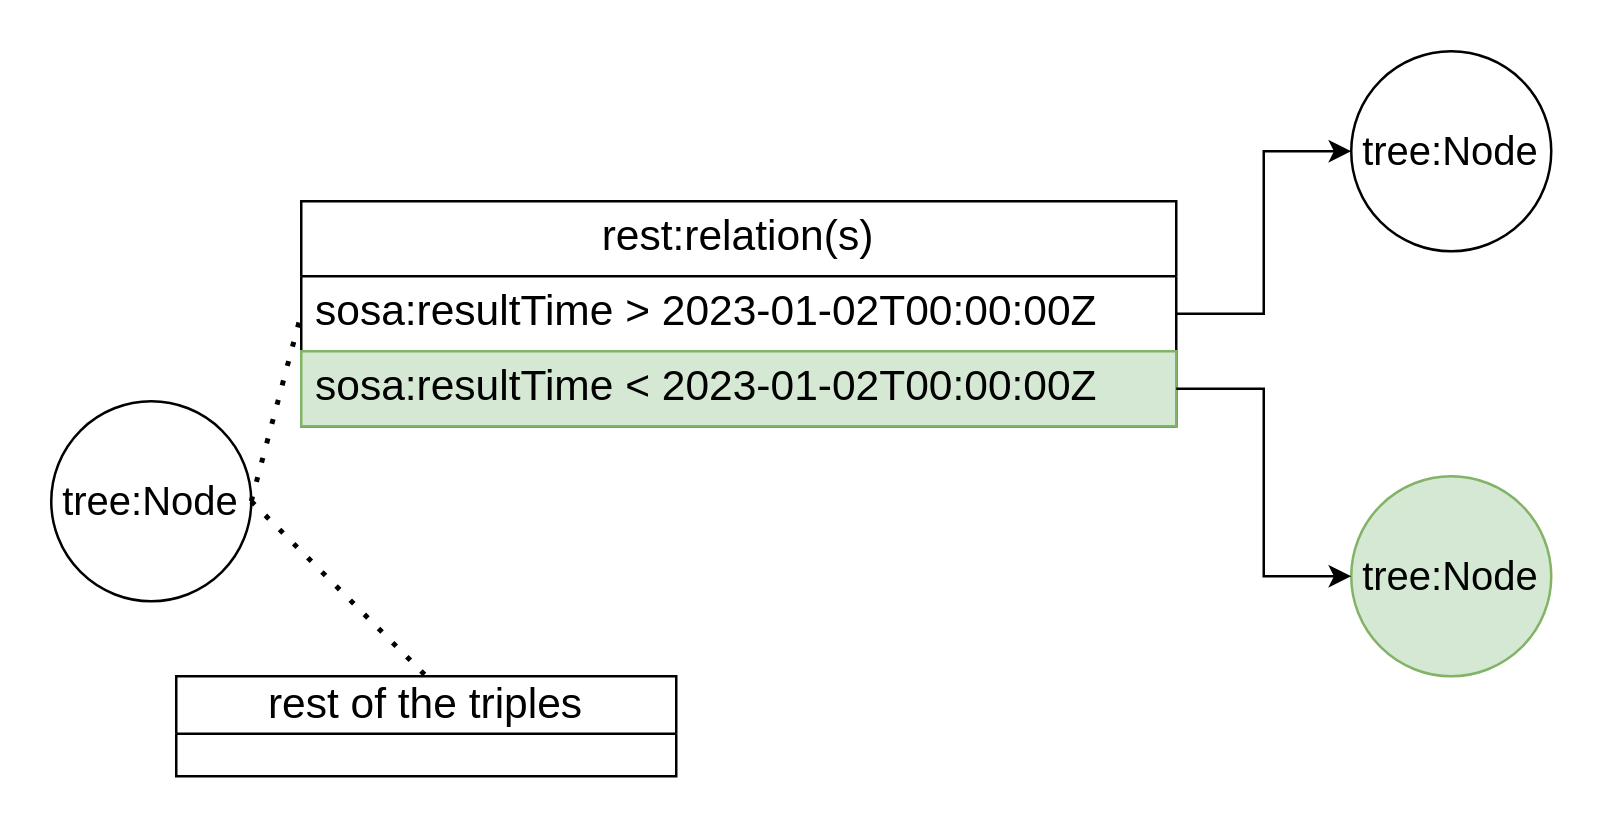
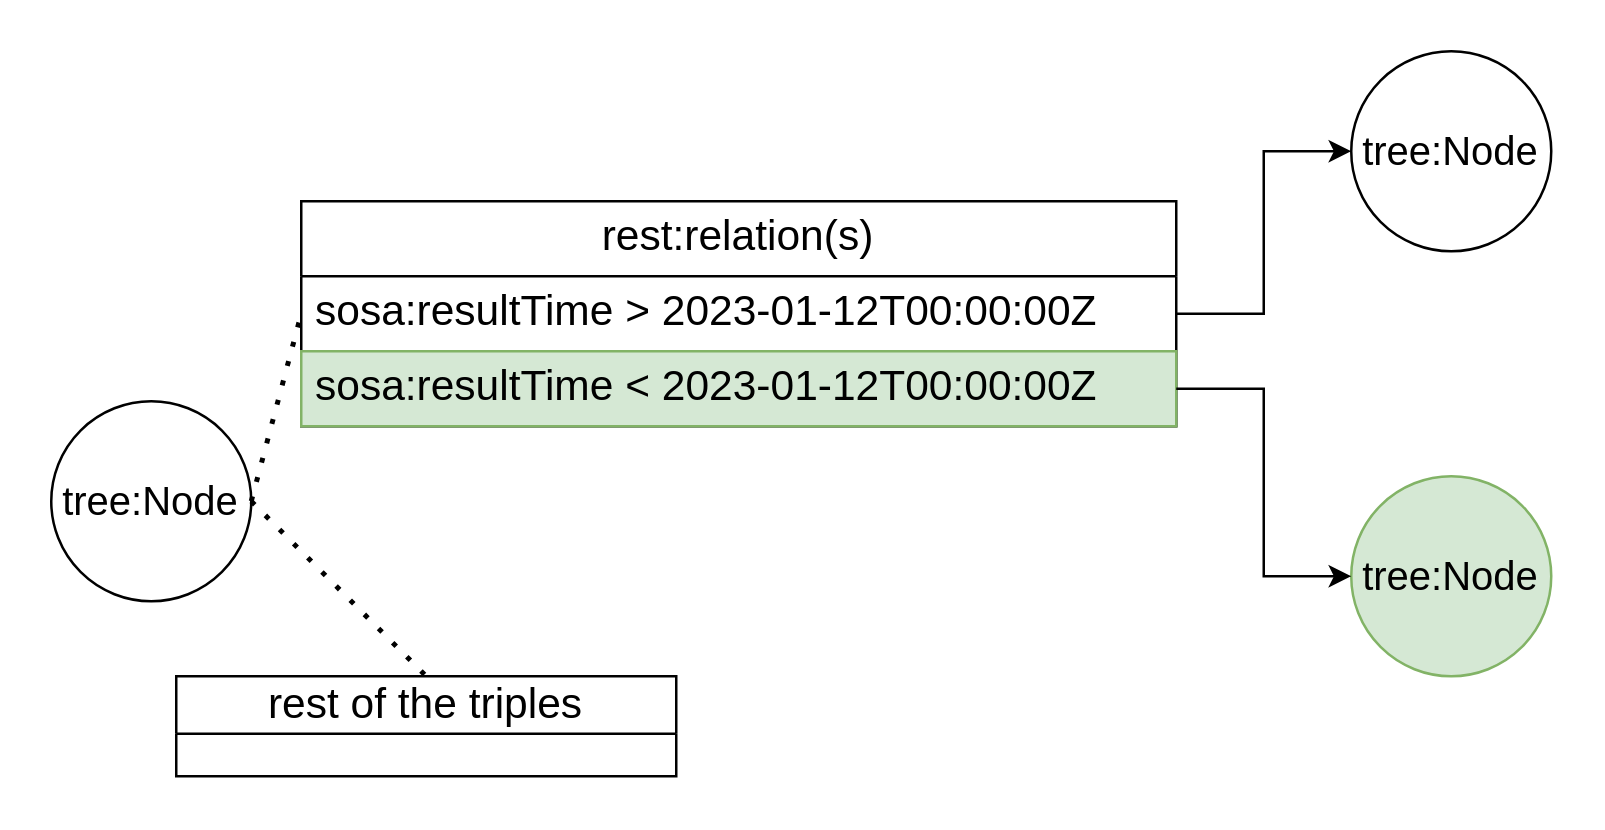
(612, 314) -> (612, 314)
(612, 389) -> (612, 389)
